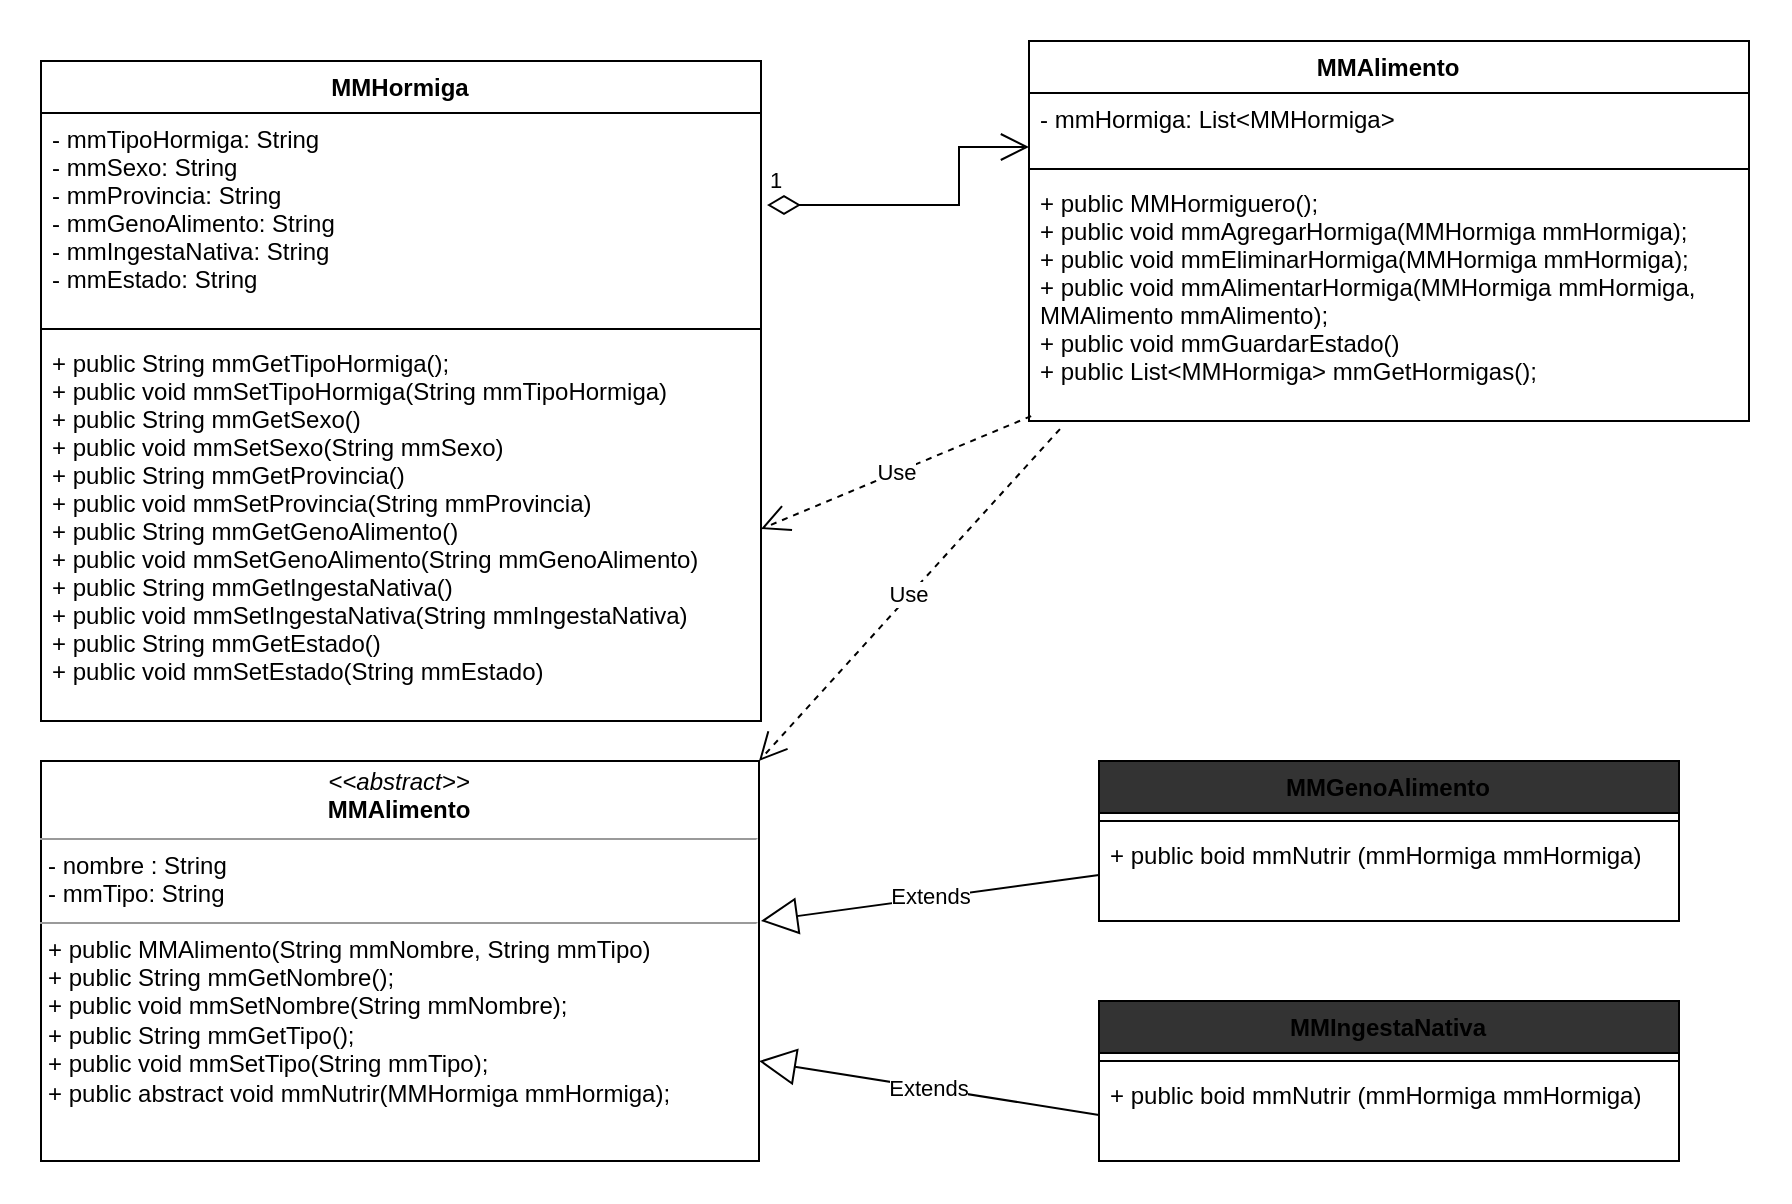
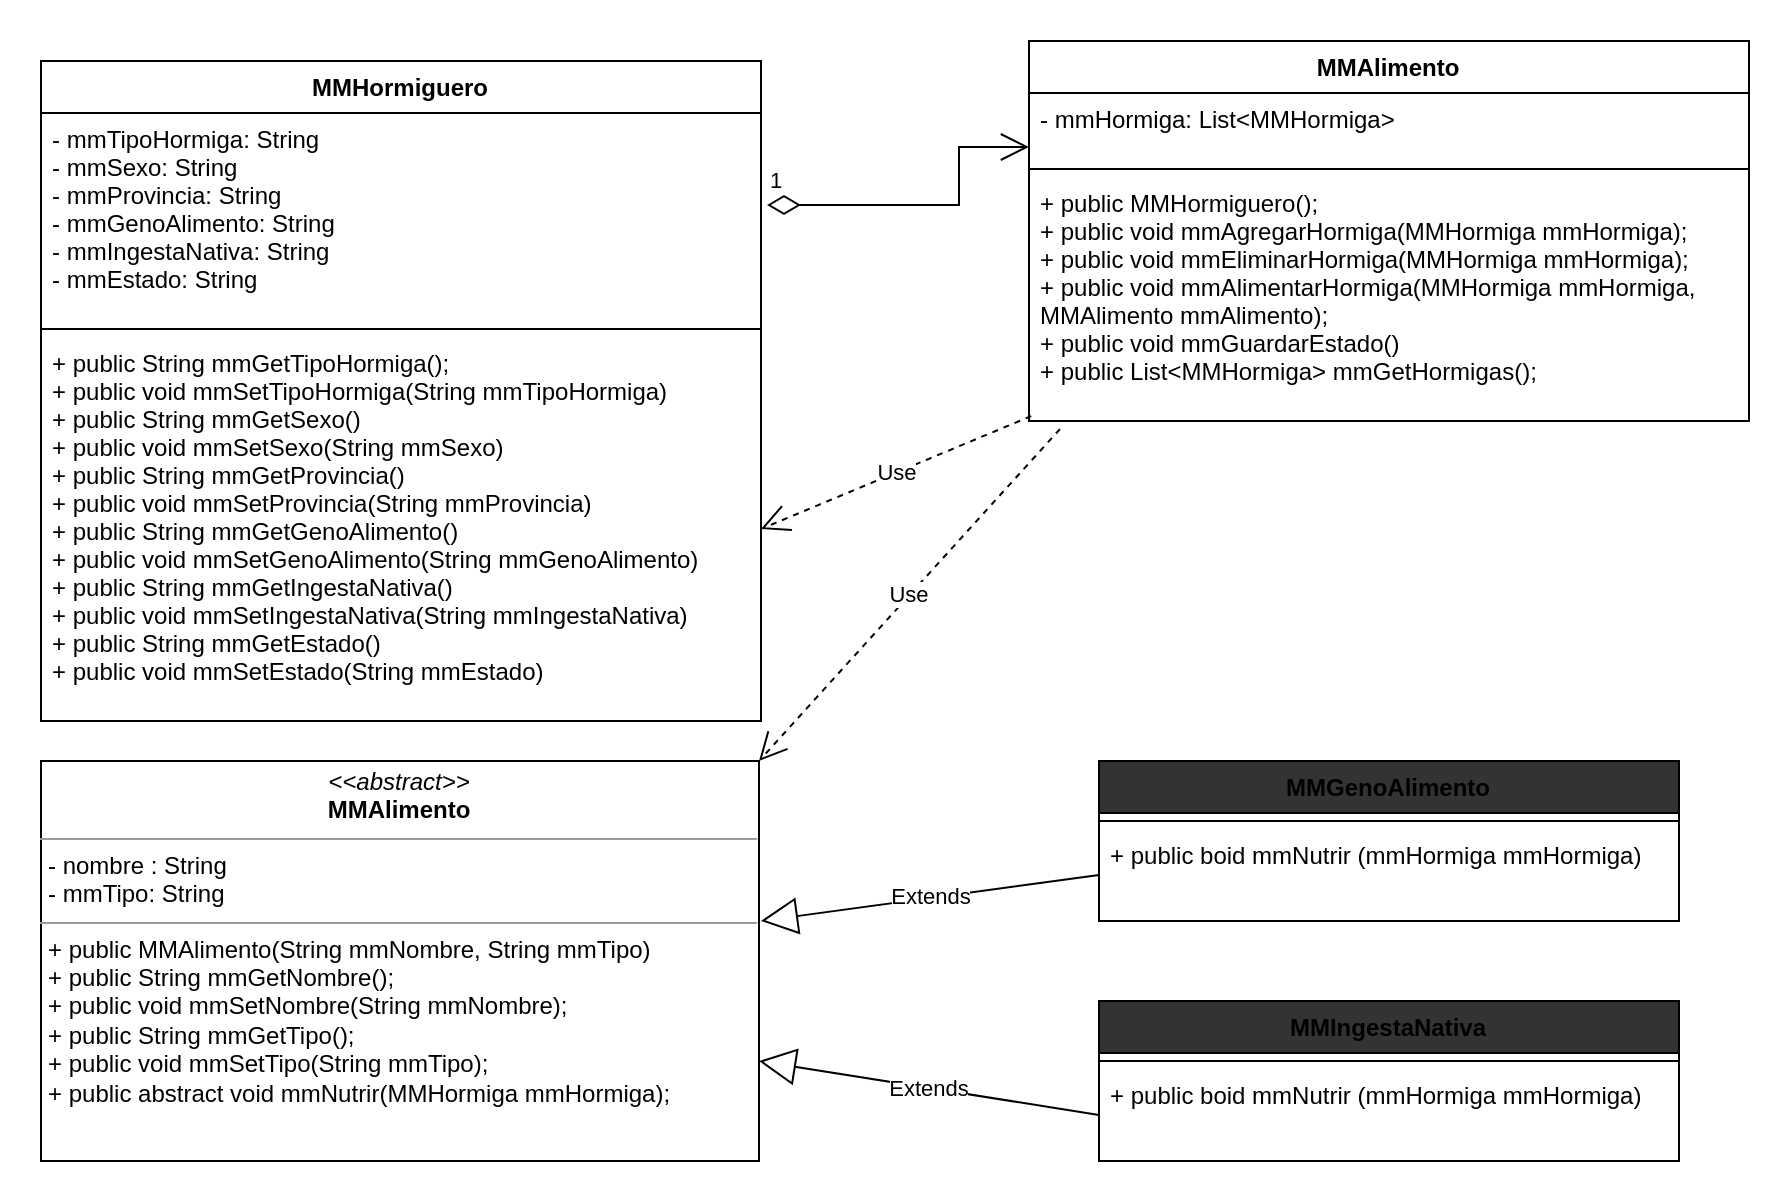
(400, 88) -> (400, 88)
